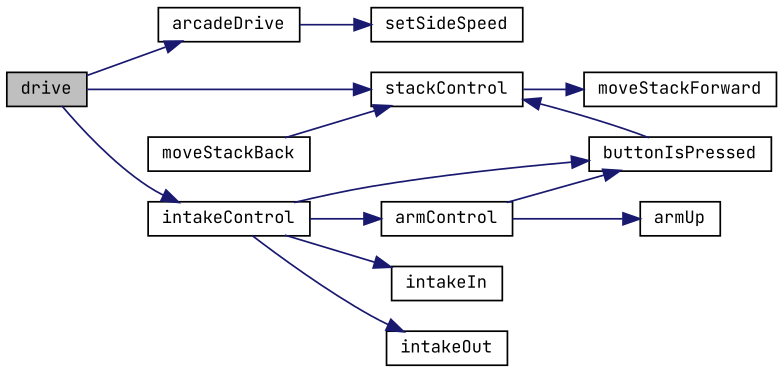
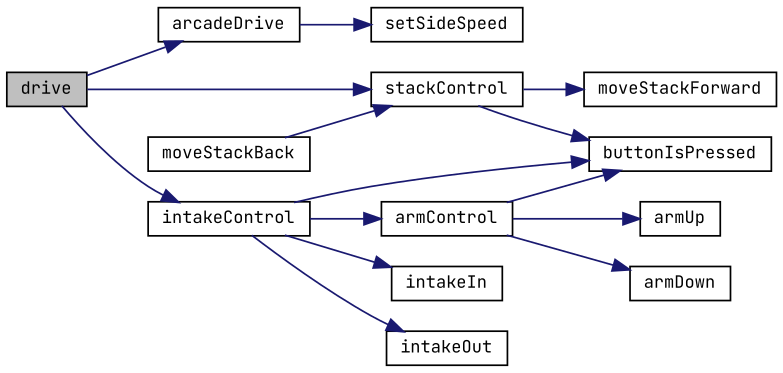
(595, 119) -> (525, 122)
none -> (680, 284)
